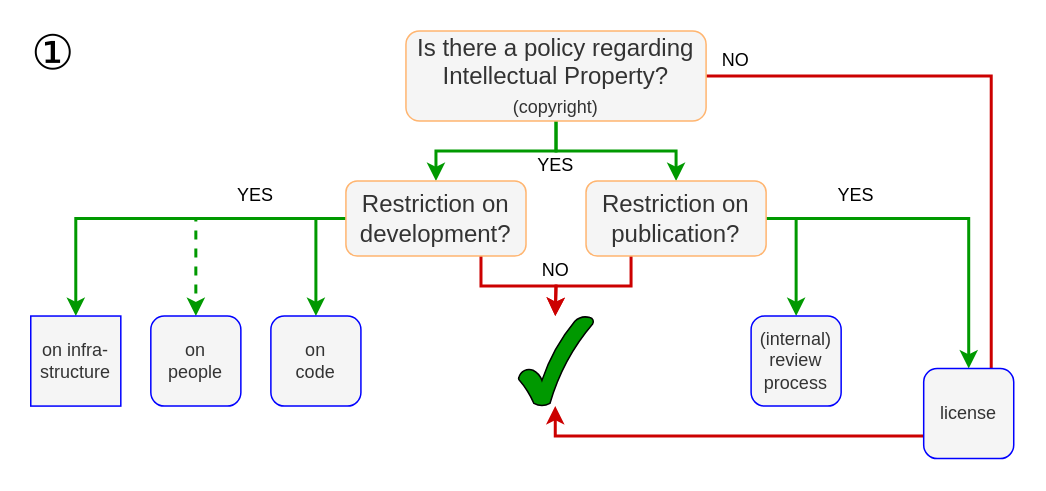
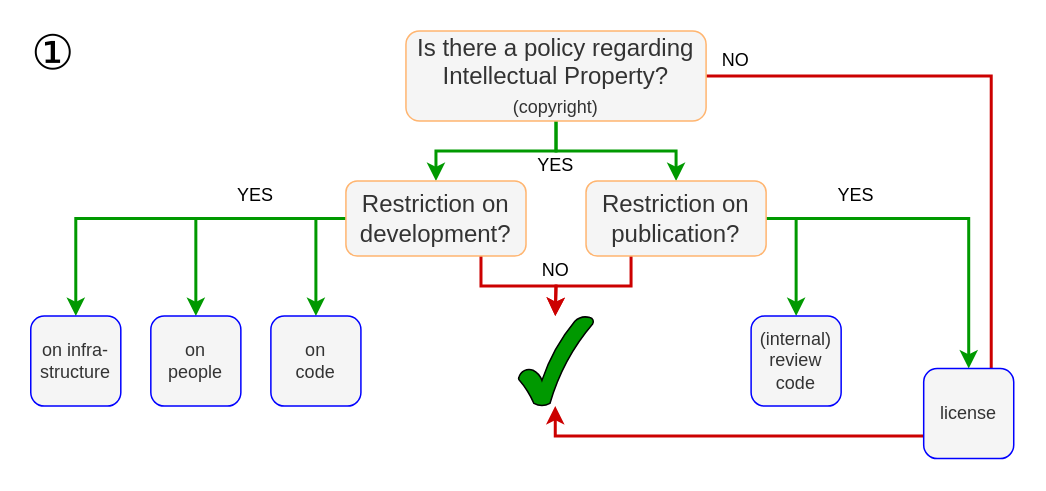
(196, 261) -> (196, 261)
(76, 361) -> (76, 361)
(796, 361) -> (796, 361)
